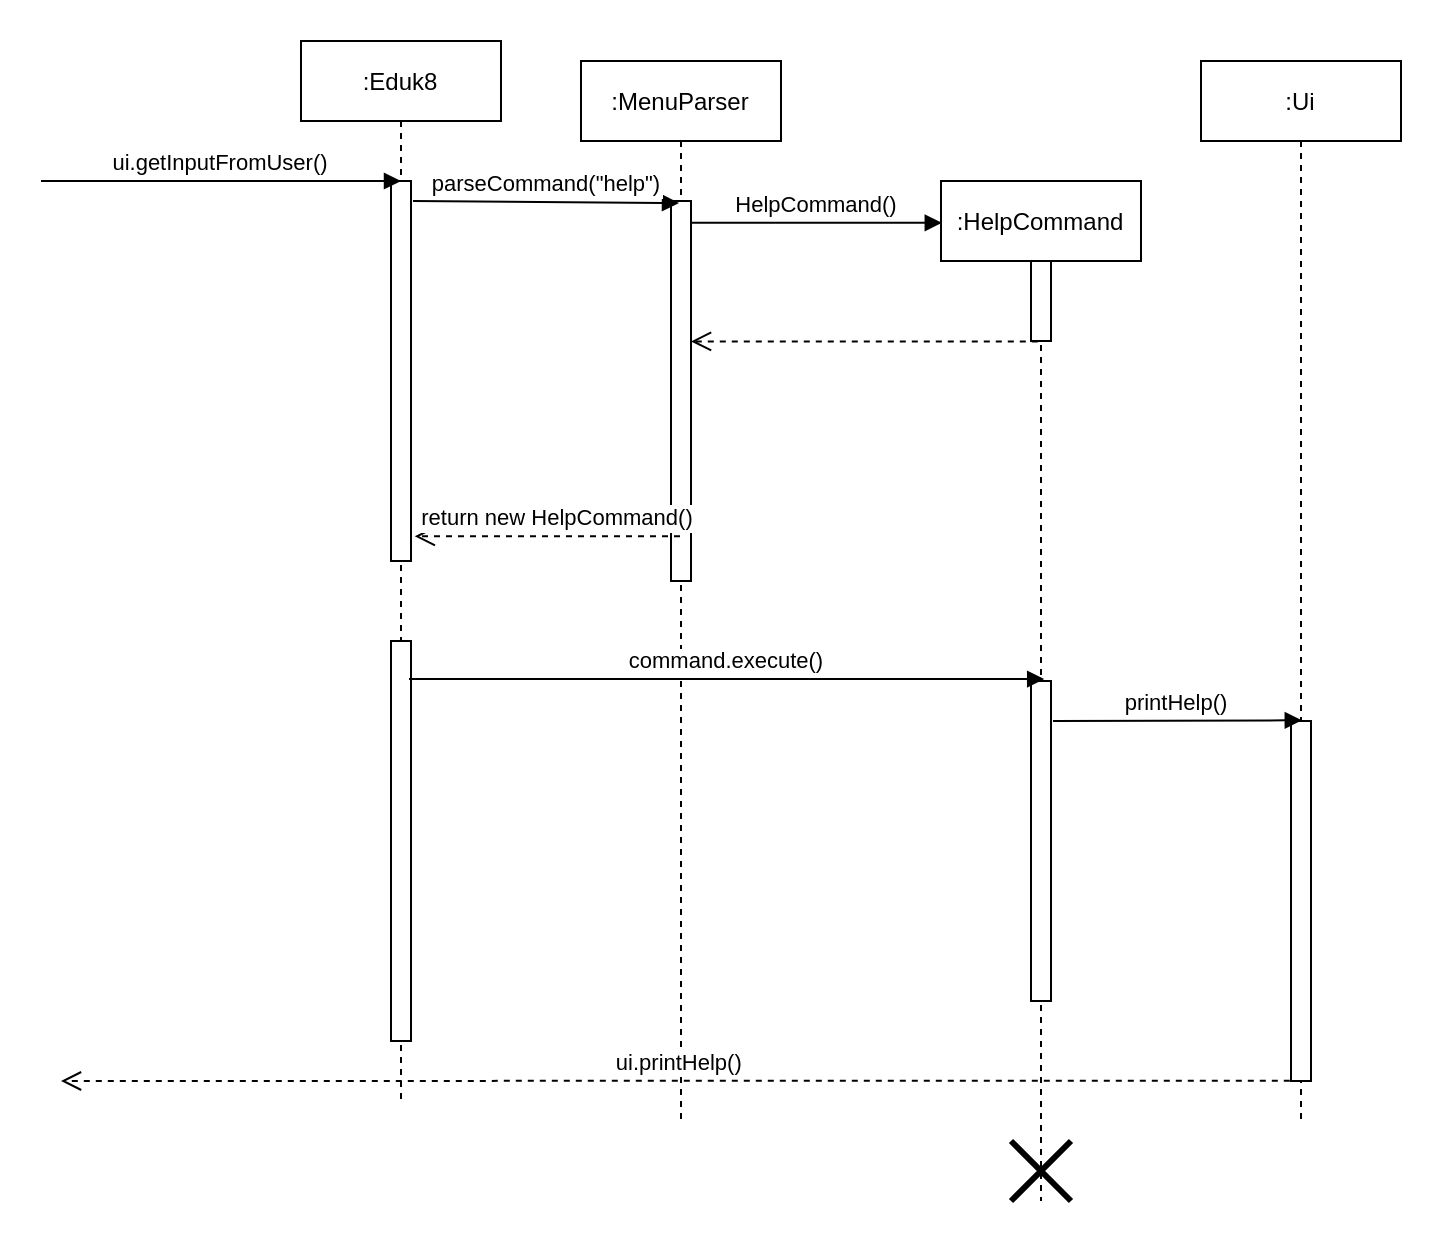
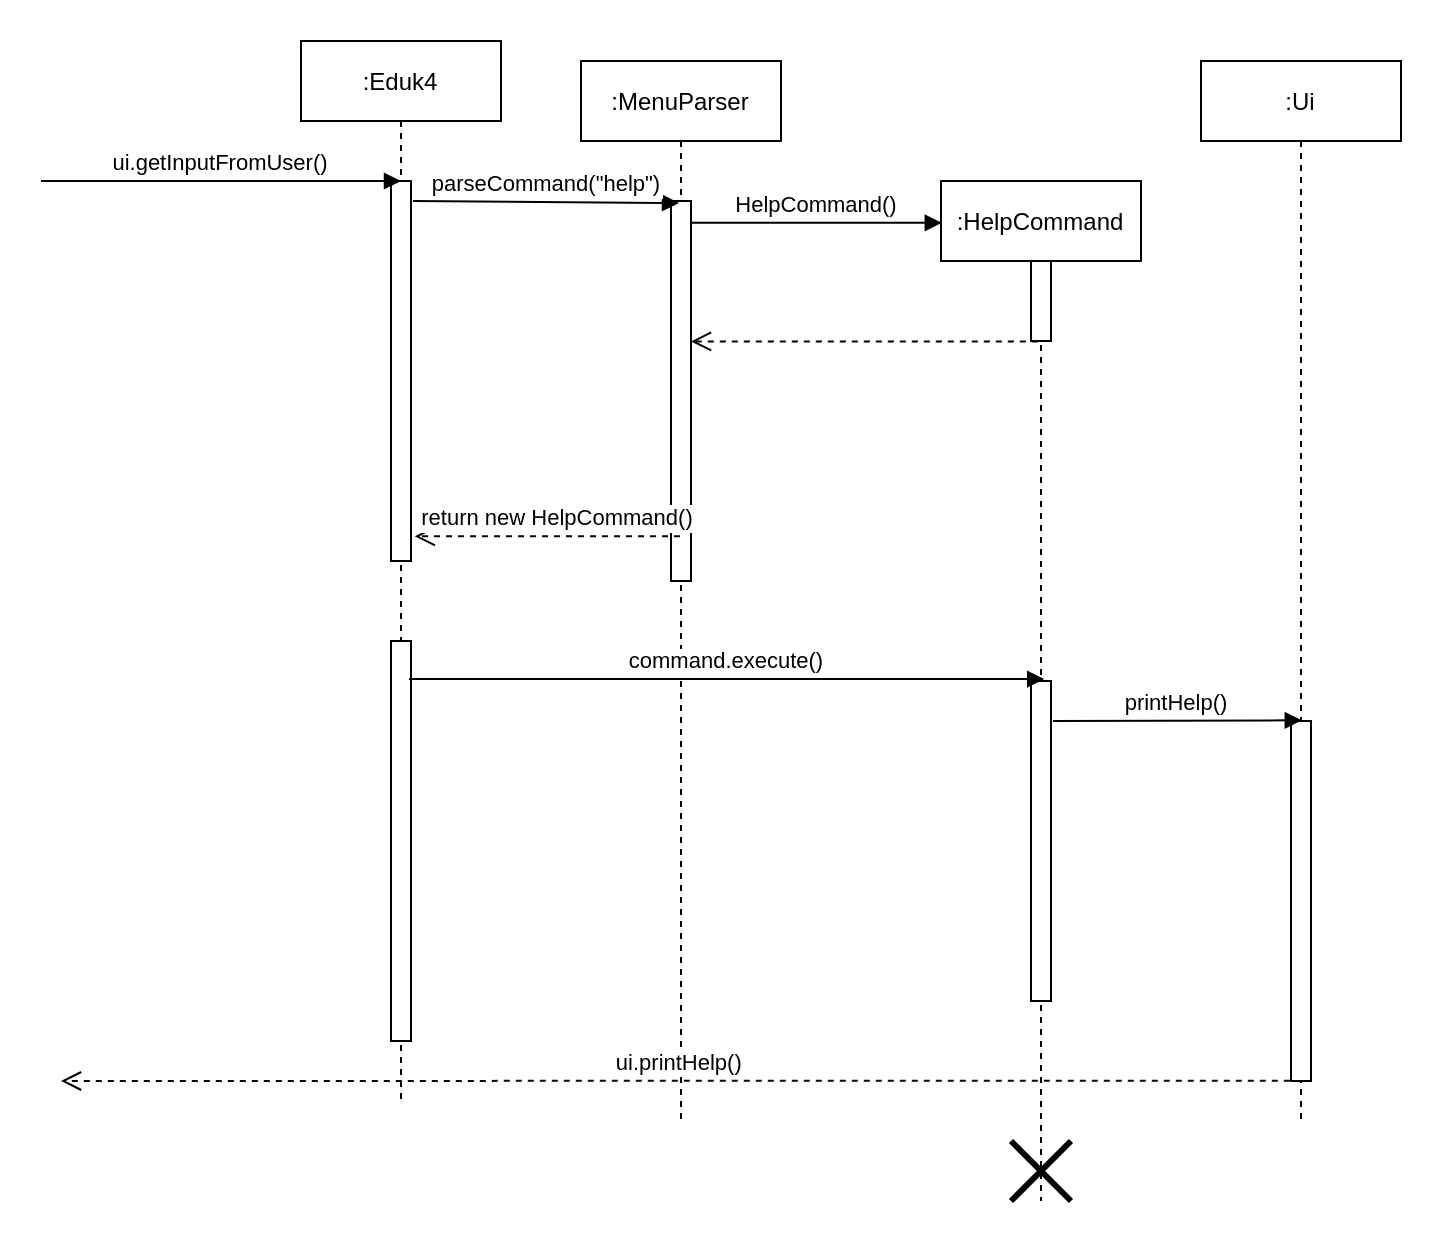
(400, 82) -> (400, 82)
